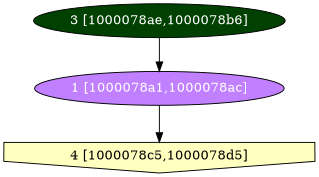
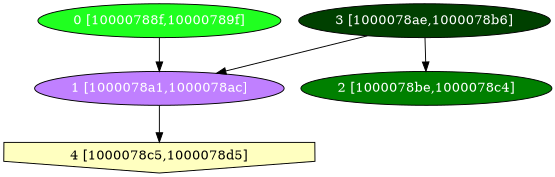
none -> (159, 21)
none -> (426, 88)
